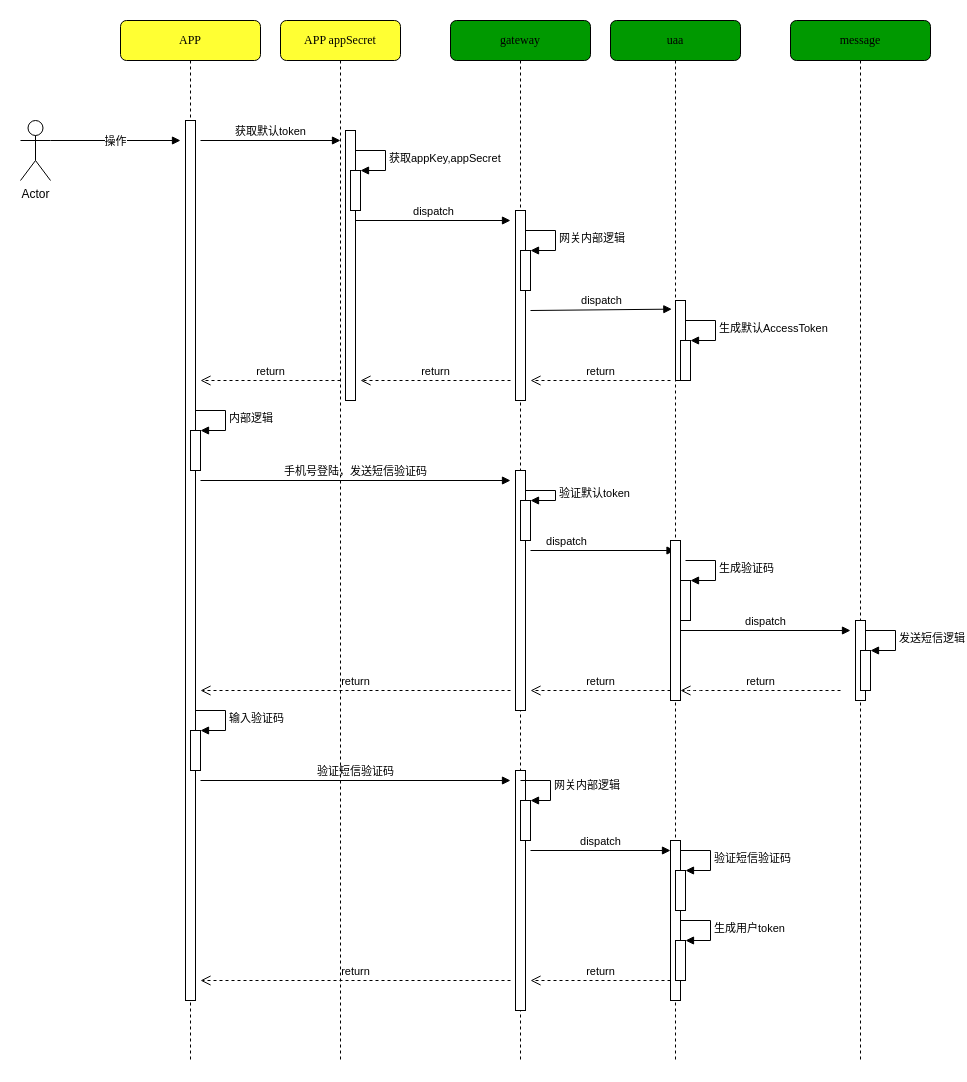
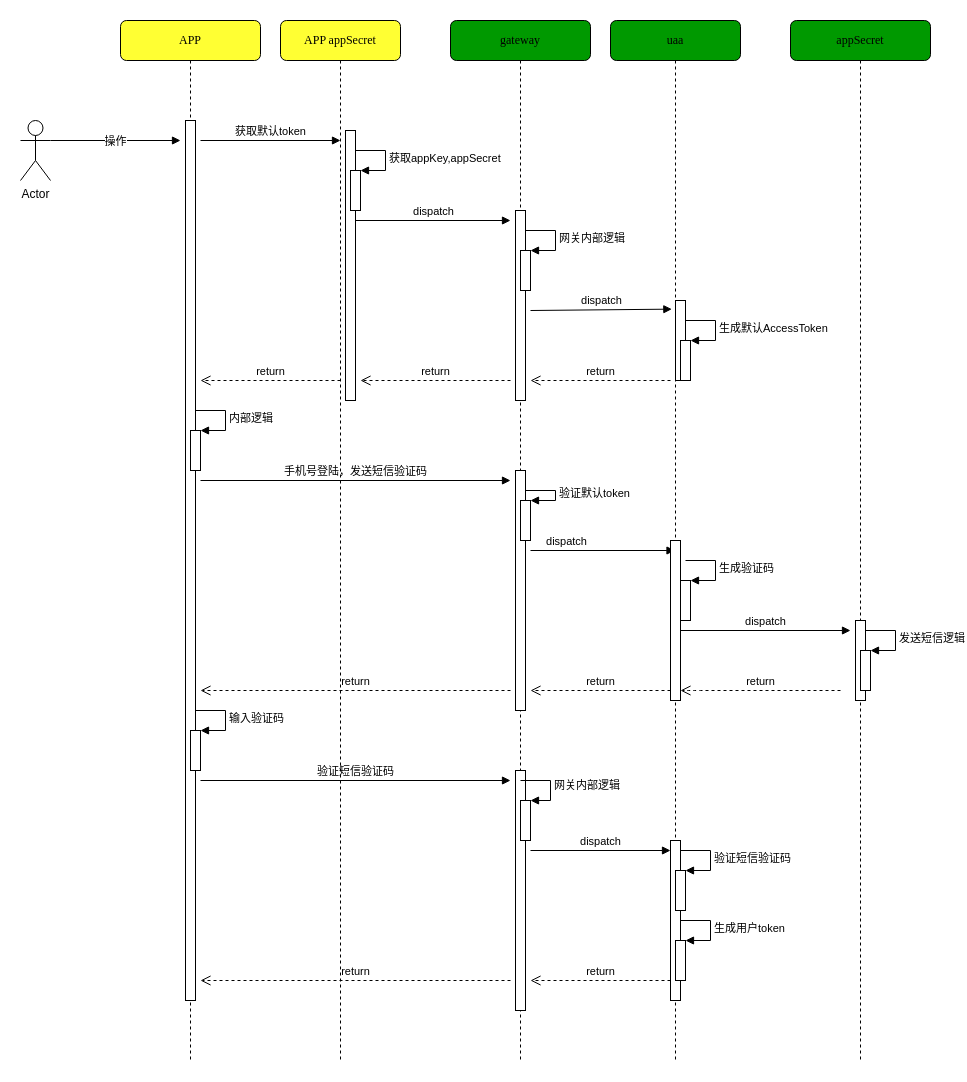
(861, 41) -> (861, 41)
